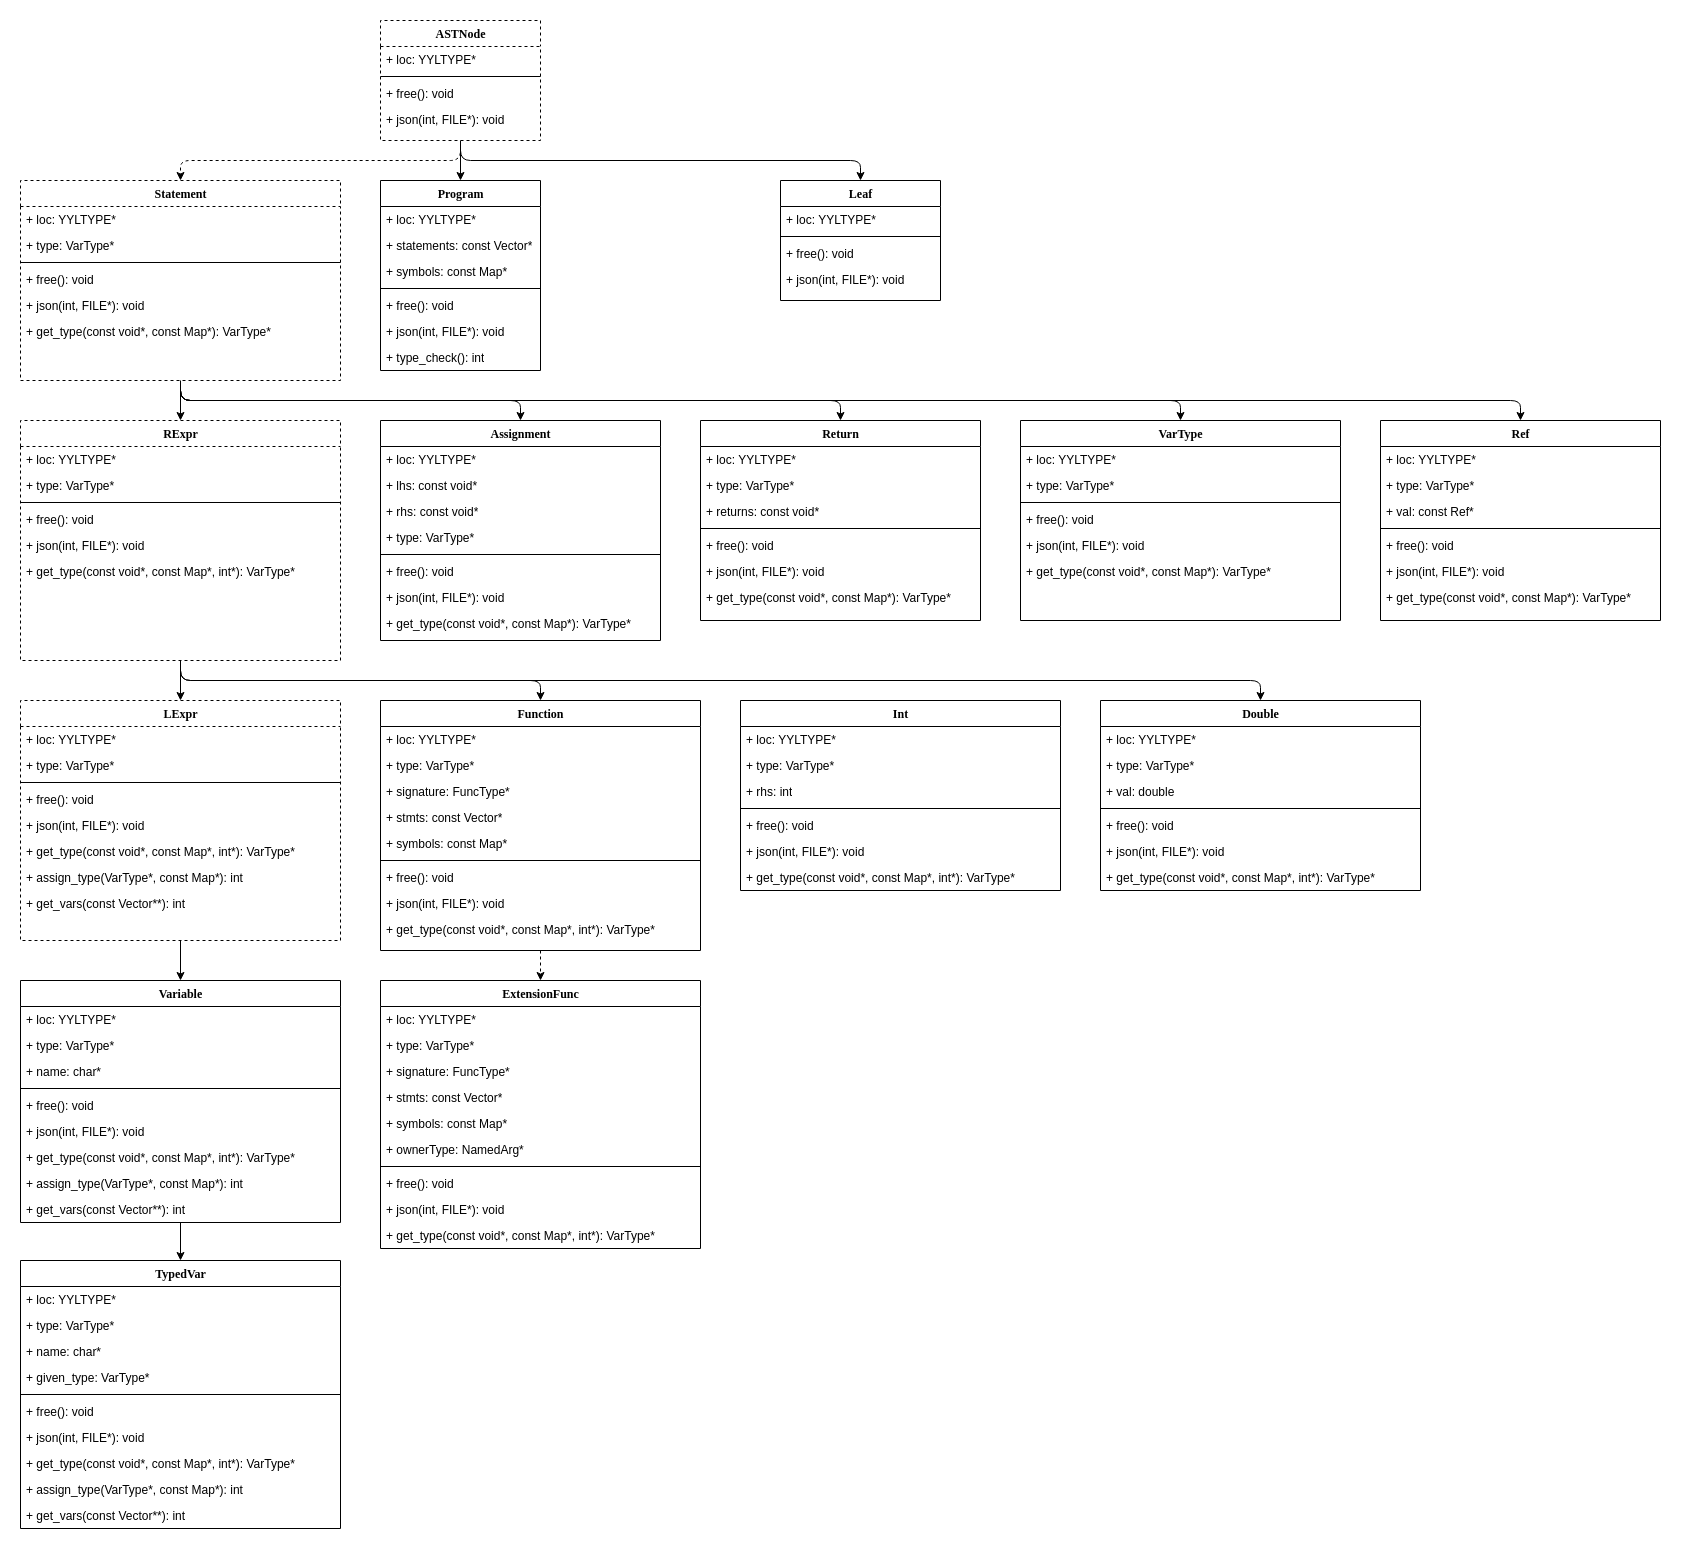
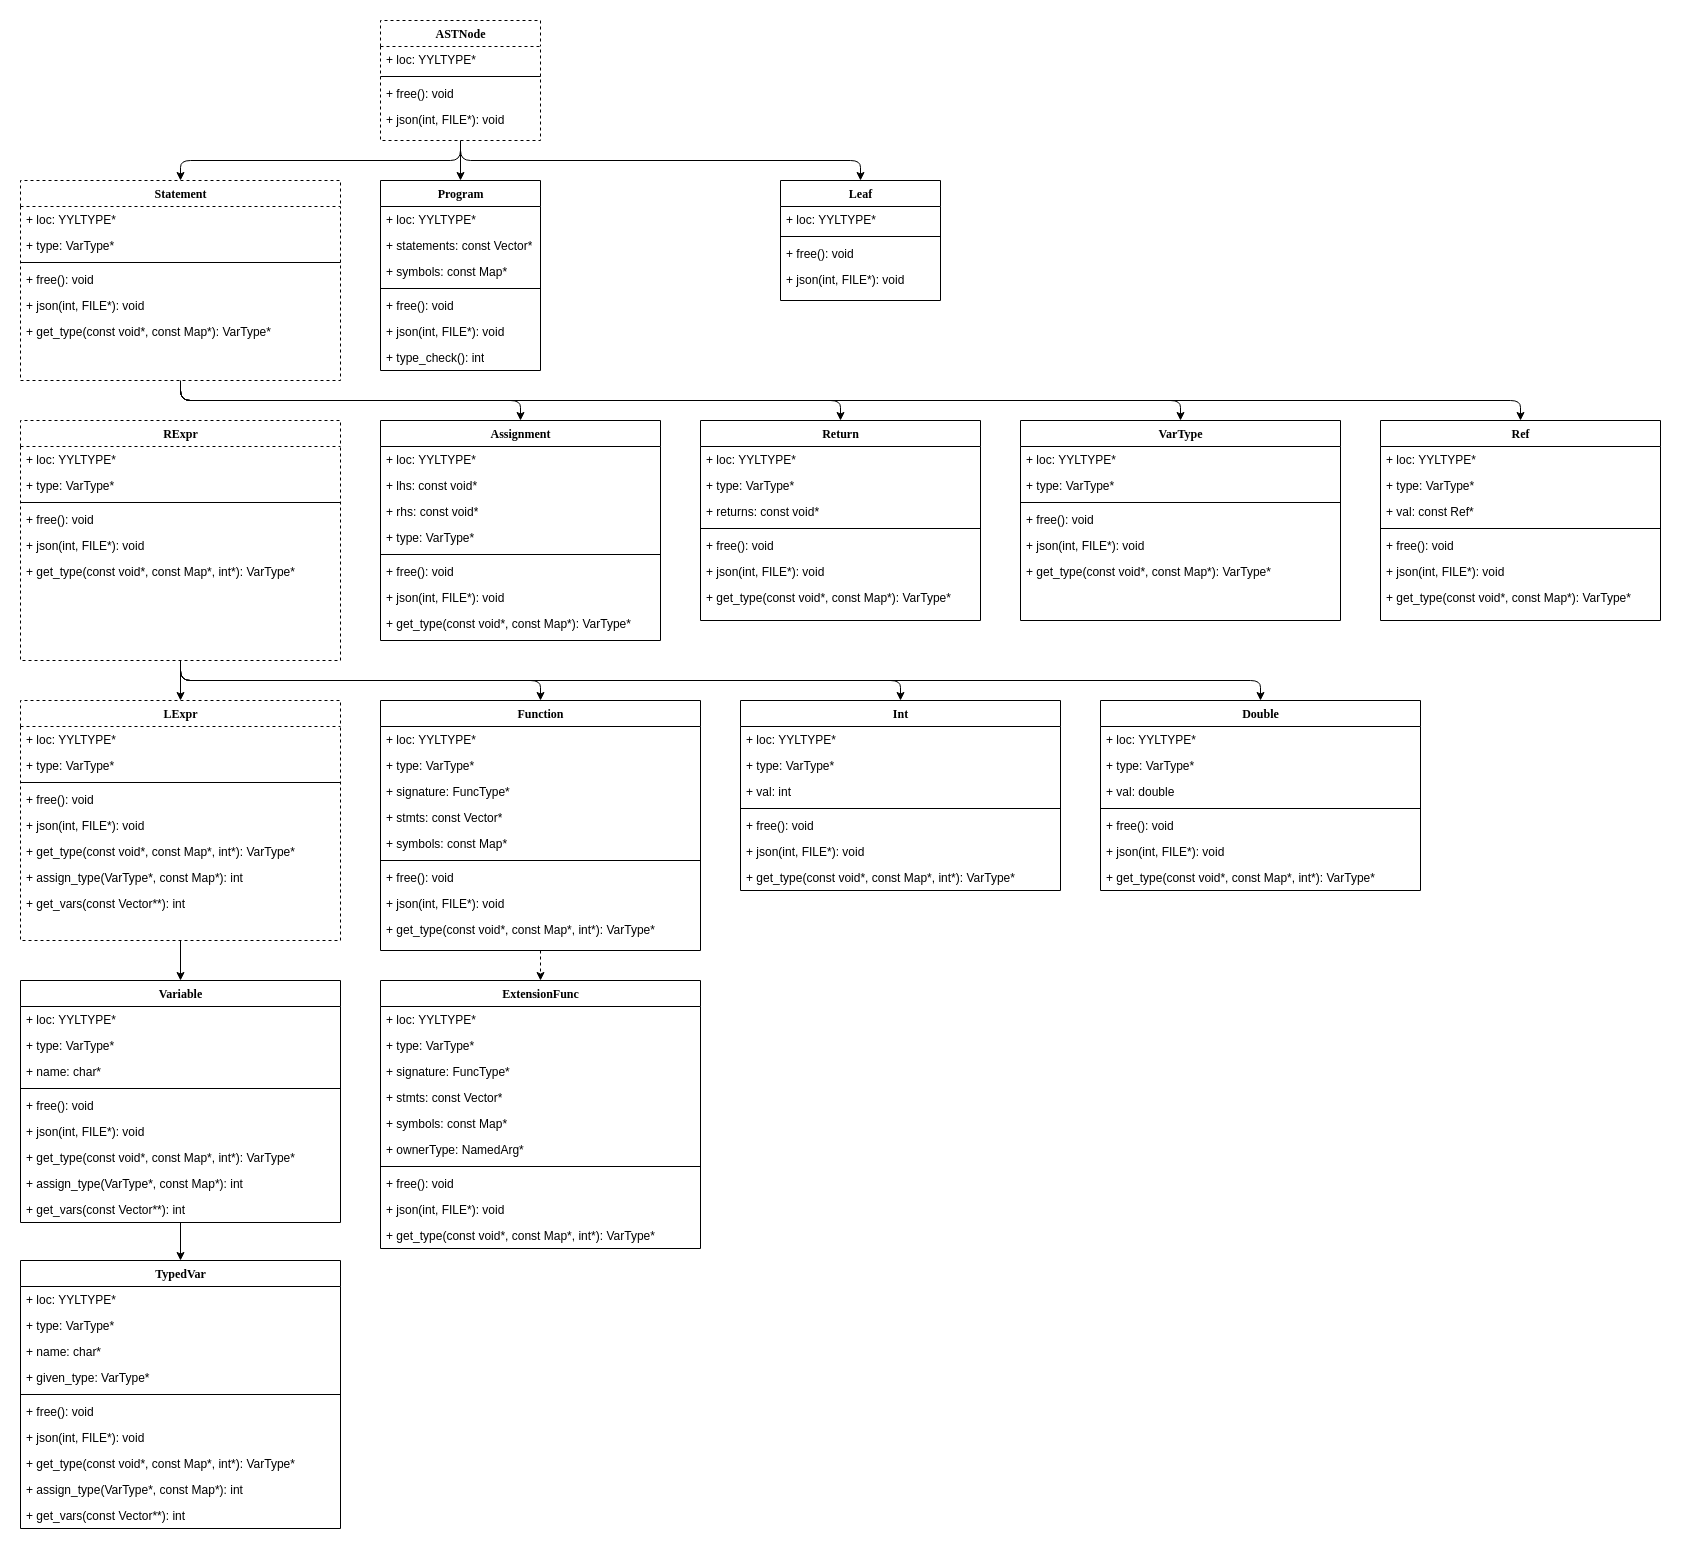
(316, 161) -> (316, 161)
(181, 405) -> none
none -> (901, 687)
(774, 793) -> (772, 793)
